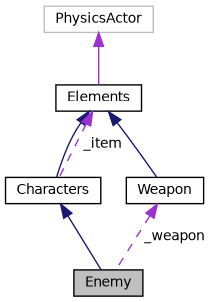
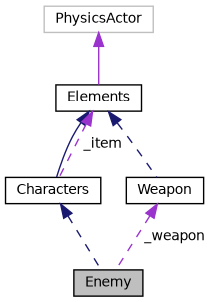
(137, 150) -> (137, 150)
(85, 243) -> (85, 243)
